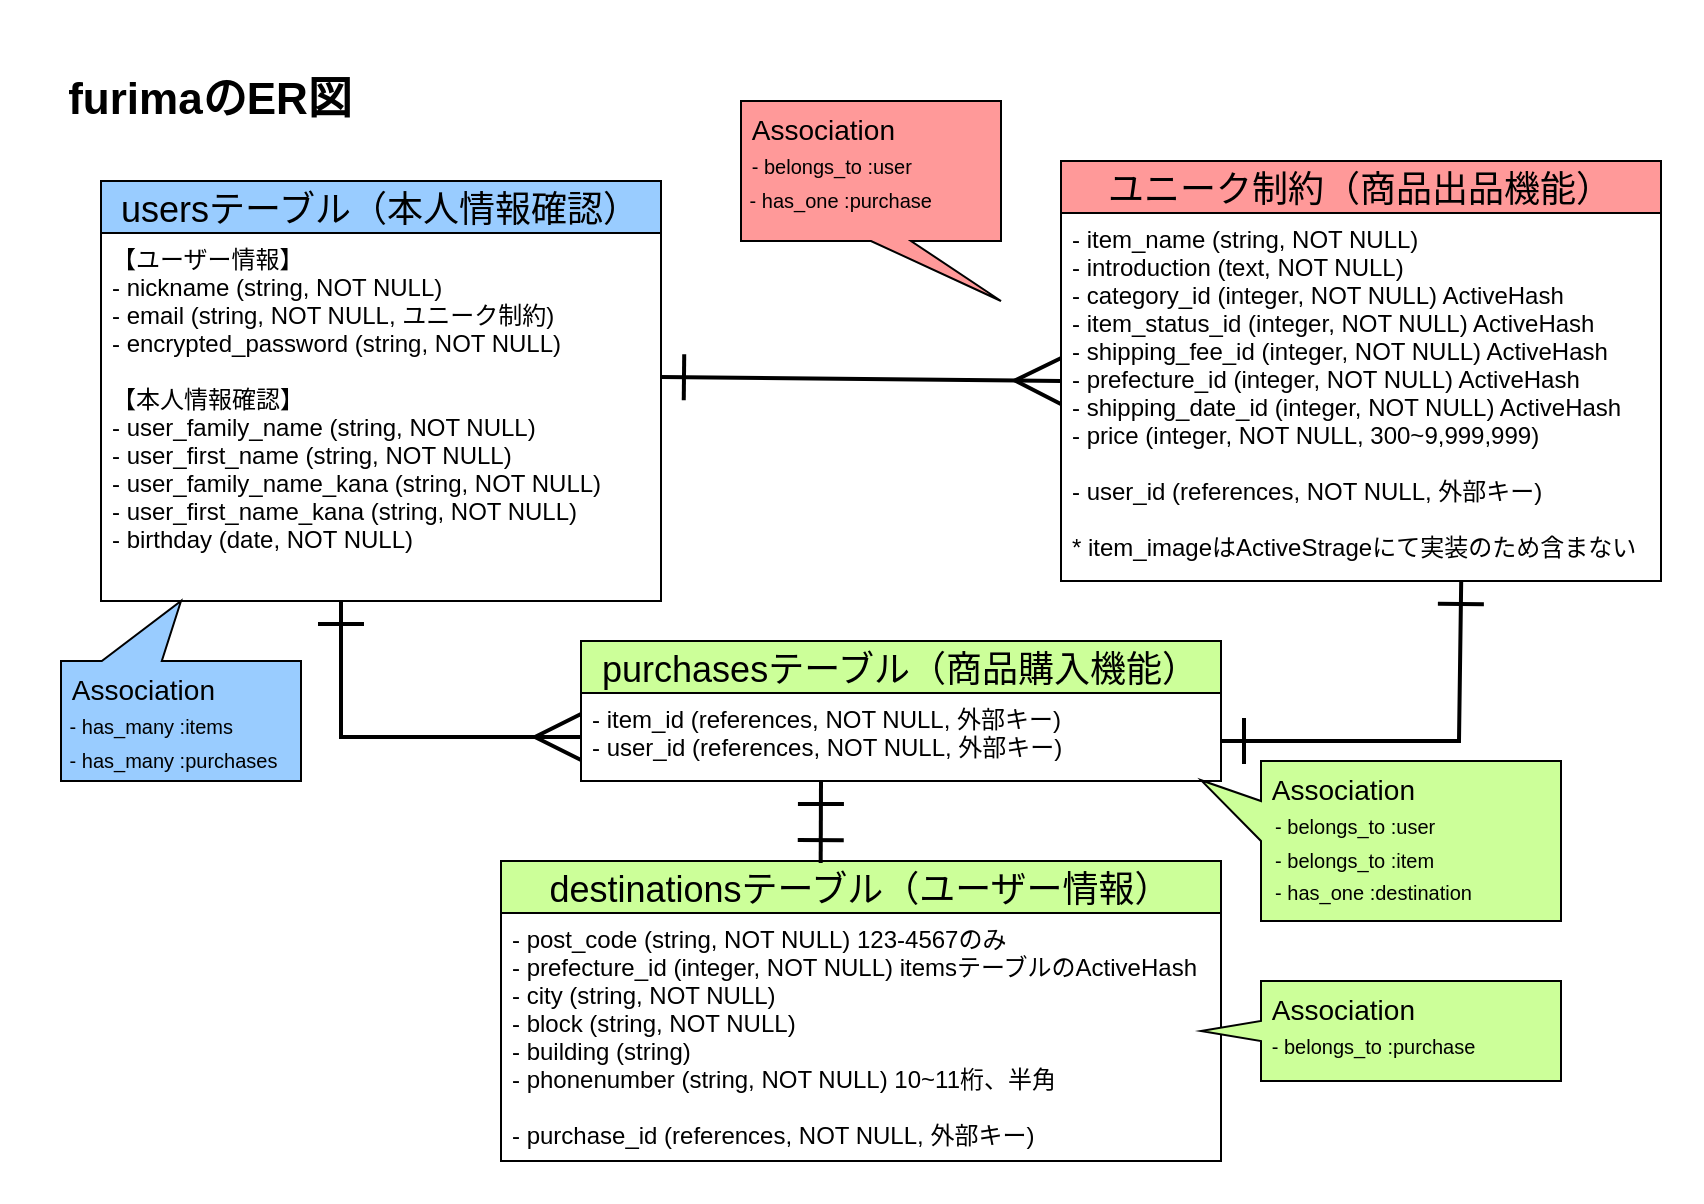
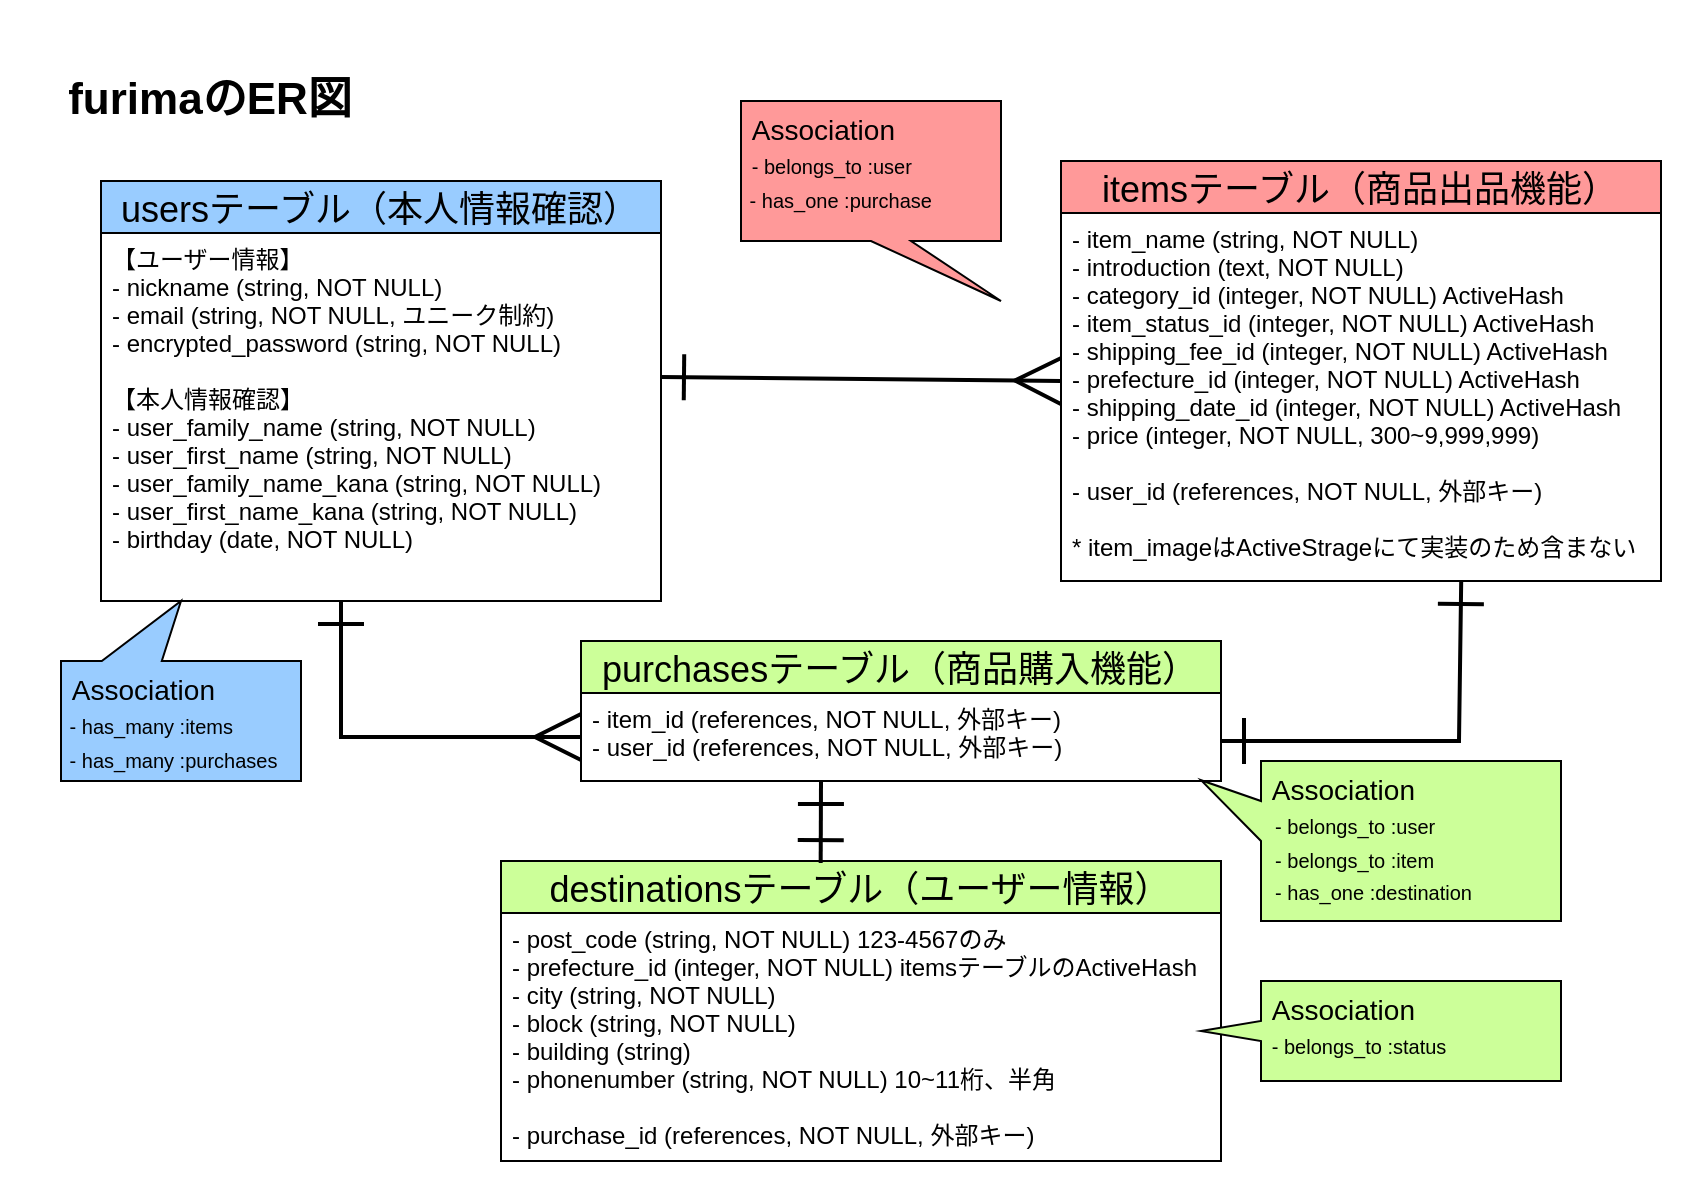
(1360, 190) -> (1360, 190)
(1413, 1045) -> (1407, 1029)
